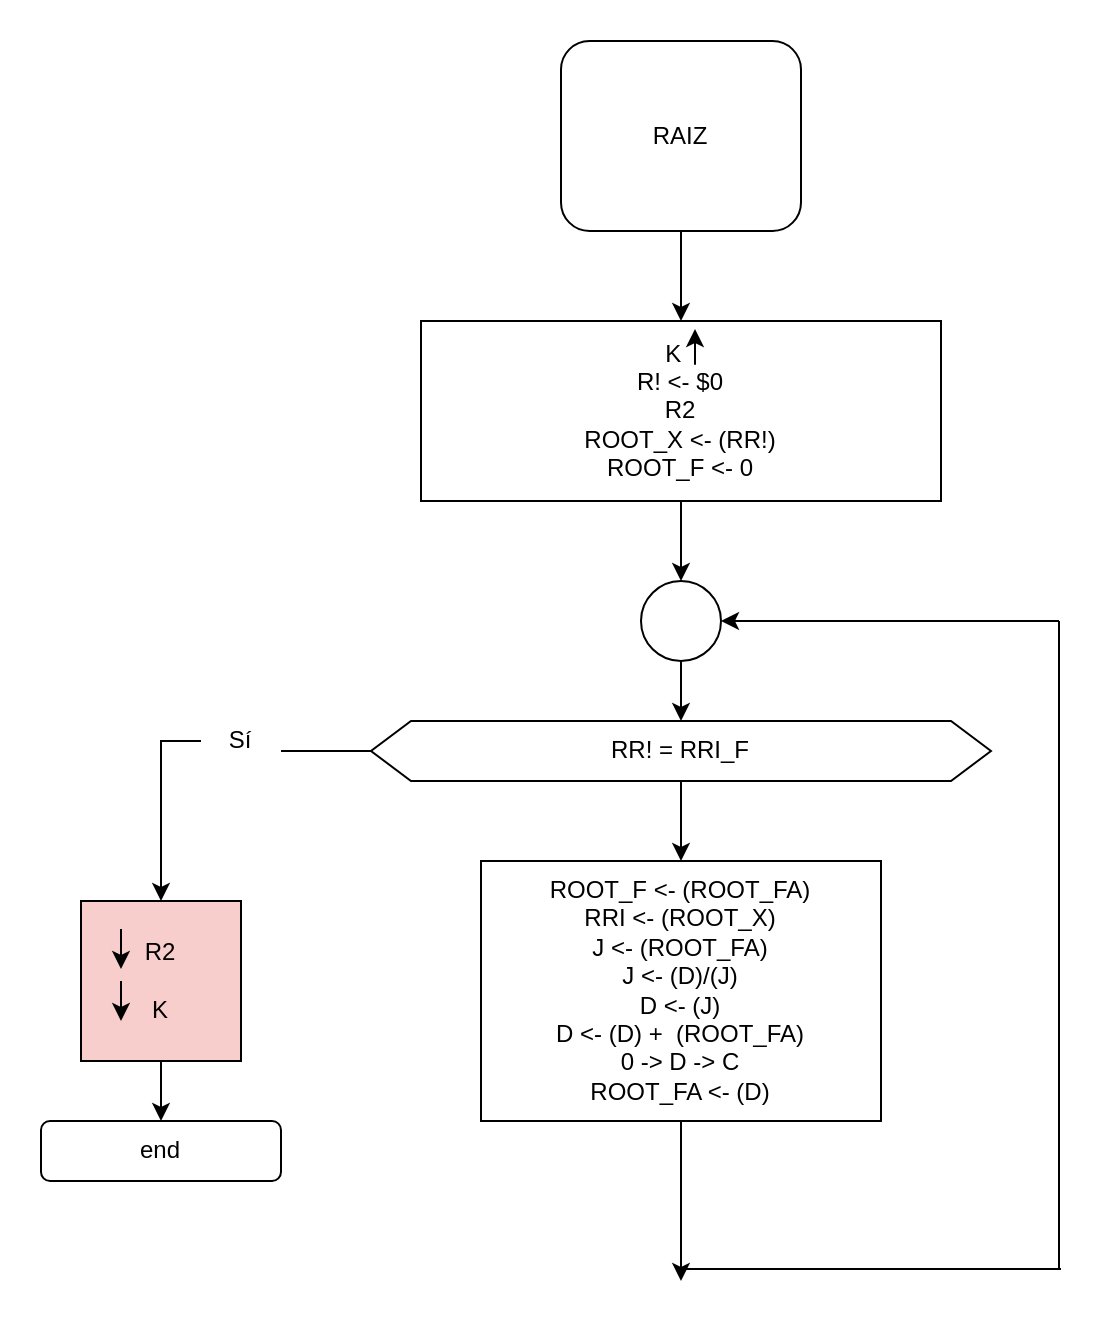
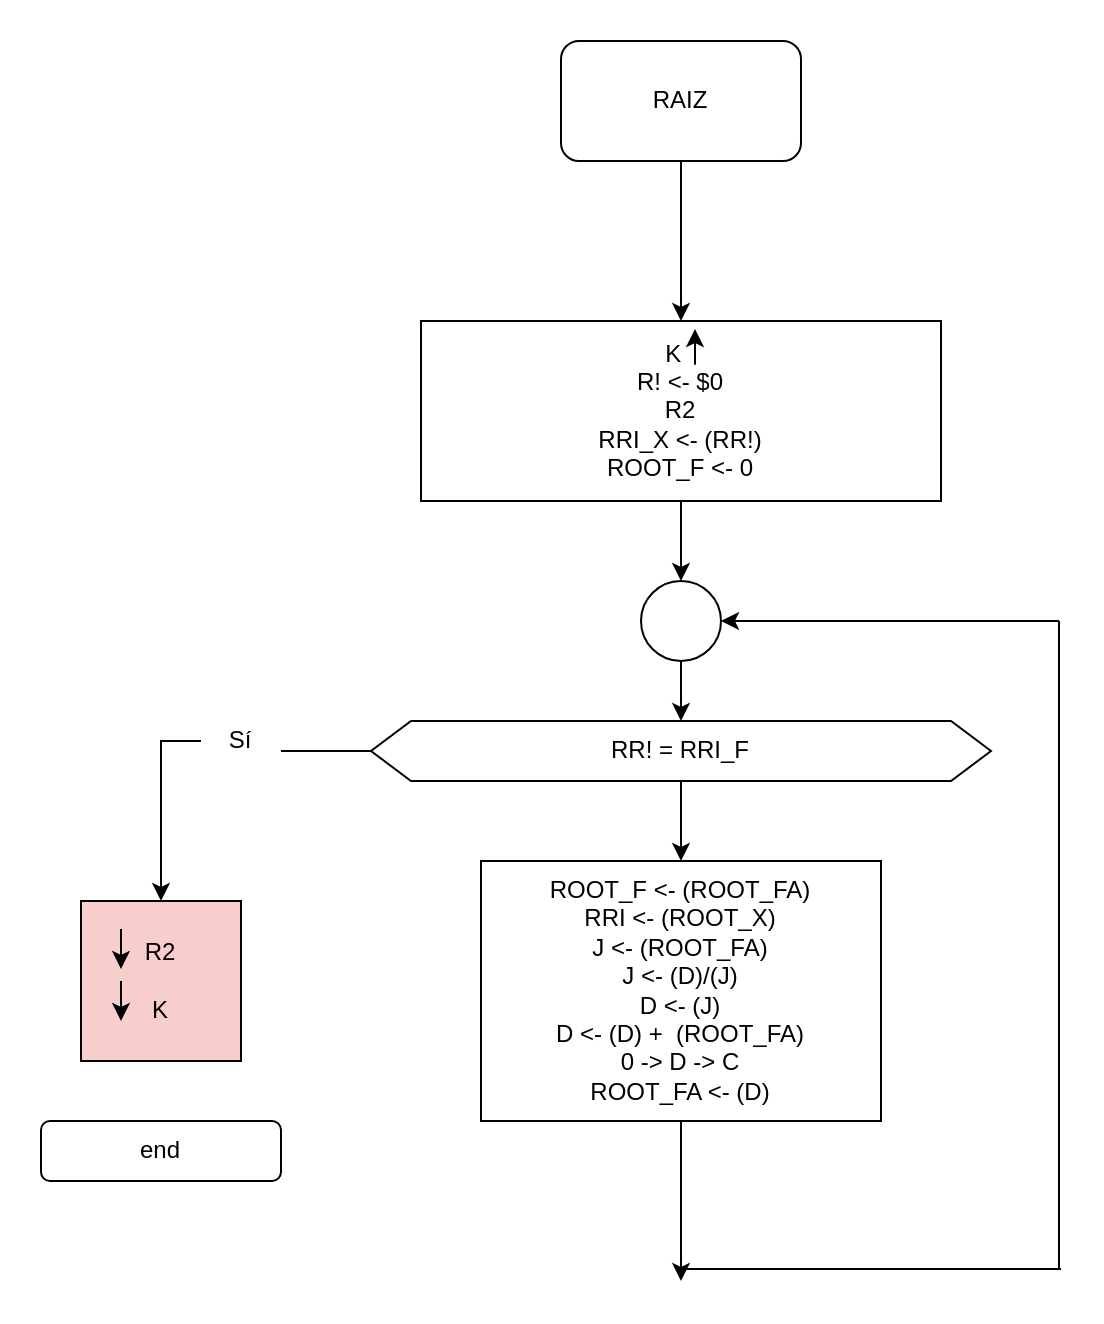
(681, 136) -> (681, 101)
(681, 411) -> (681, 411)
(161, 1084) -> none
